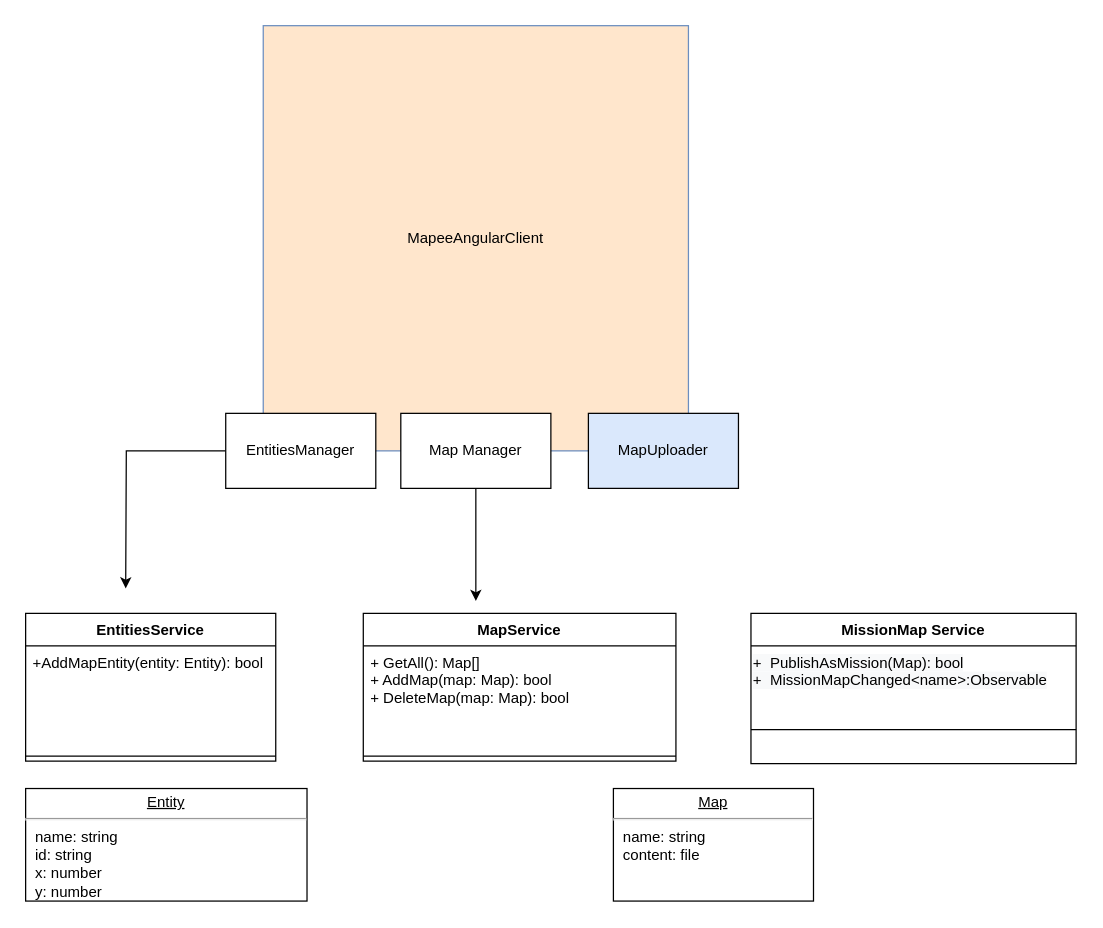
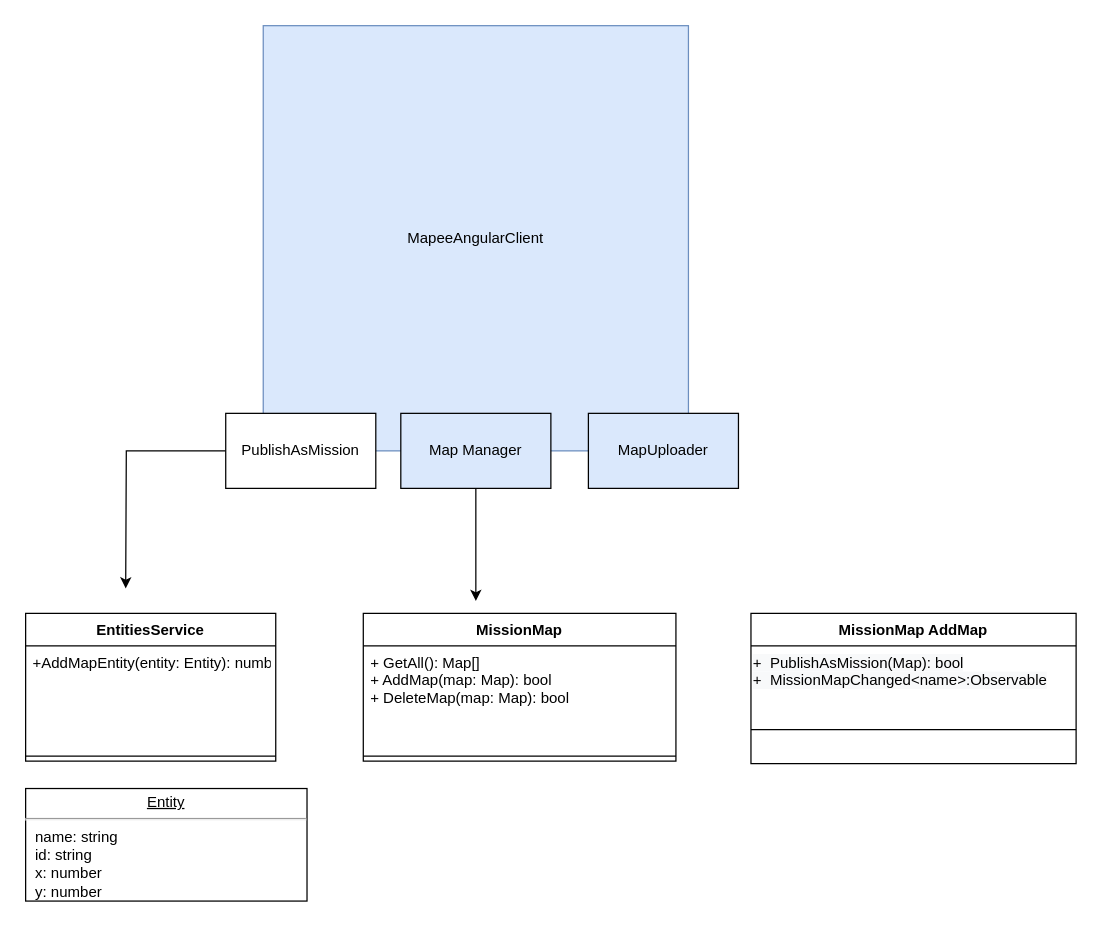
(476, 238) -> (476, 238)
(301, 451) -> (301, 451)
(476, 451) -> (476, 451)
(519, 630) -> (519, 630)
(913, 630) -> (913, 630)
(164, 663) -> (174, 663)
(713, 844) -> none
